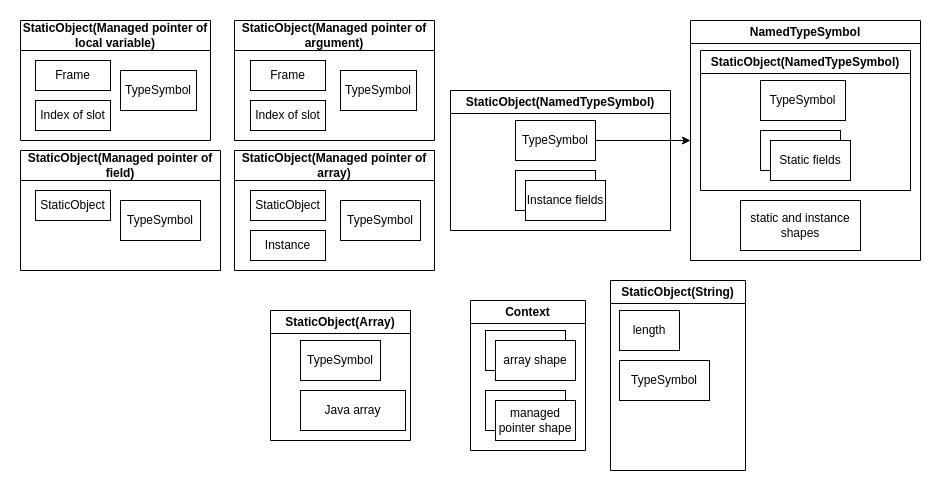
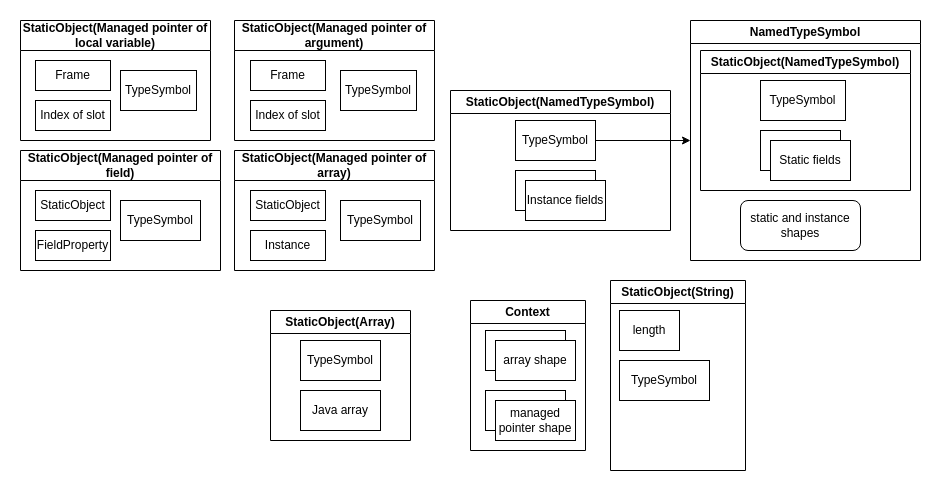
(801, 226) -> (801, 226)
none -> (73, 246)
(353, 411) -> (341, 411)
